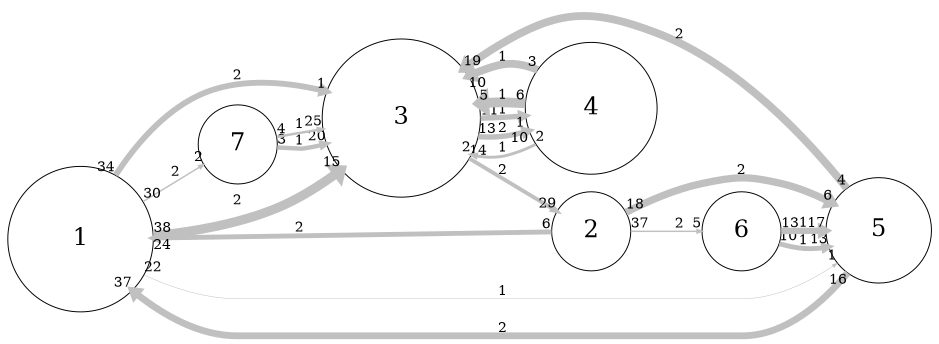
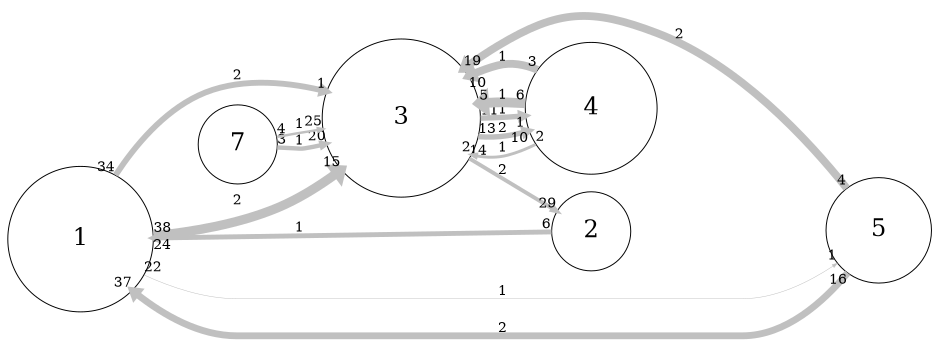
(726, 179) -> none
(171, 184) -> none
(300, 228) -> (300, 228)
(742, 231) -> none
